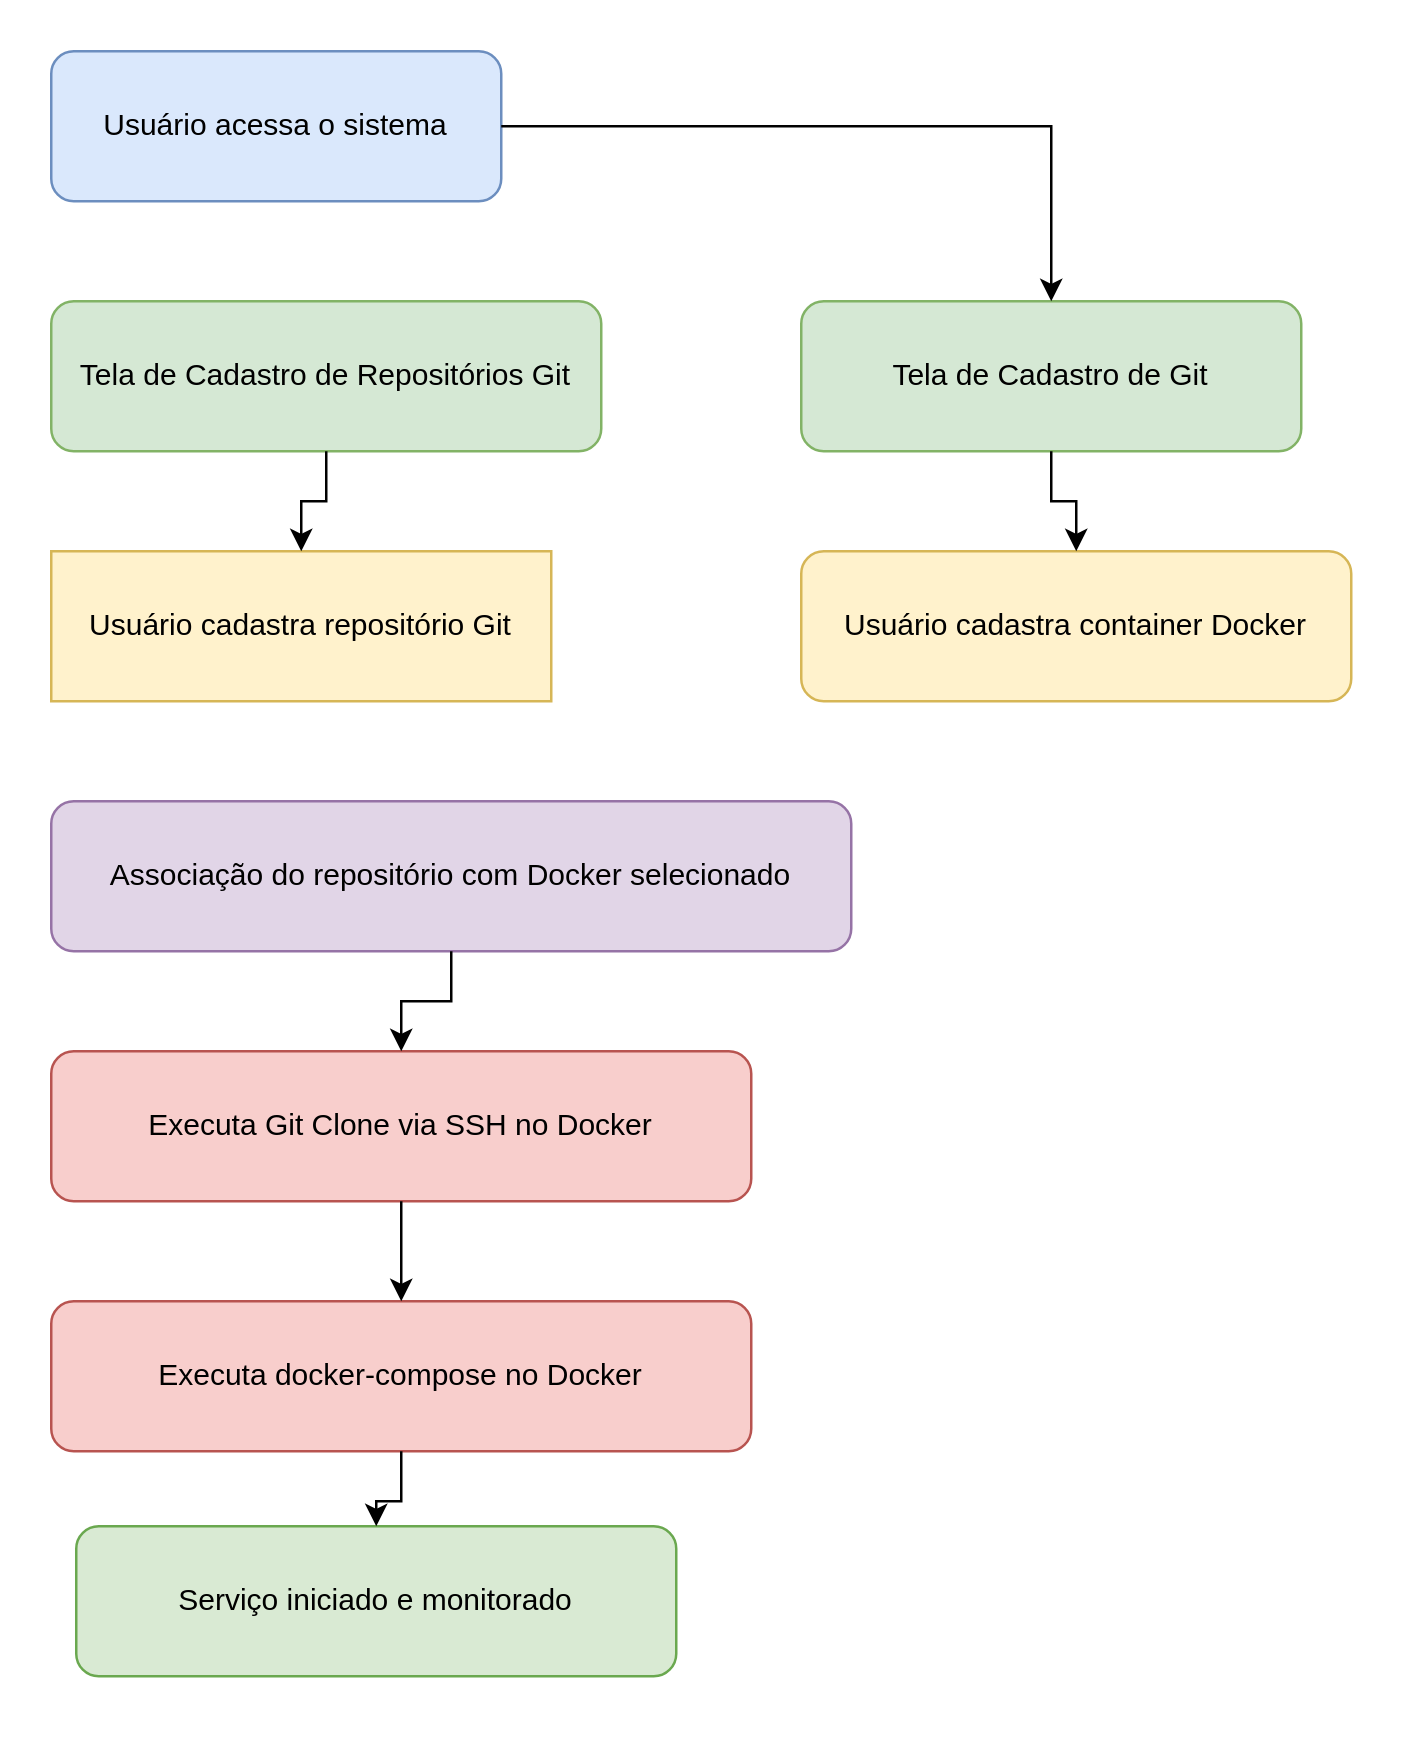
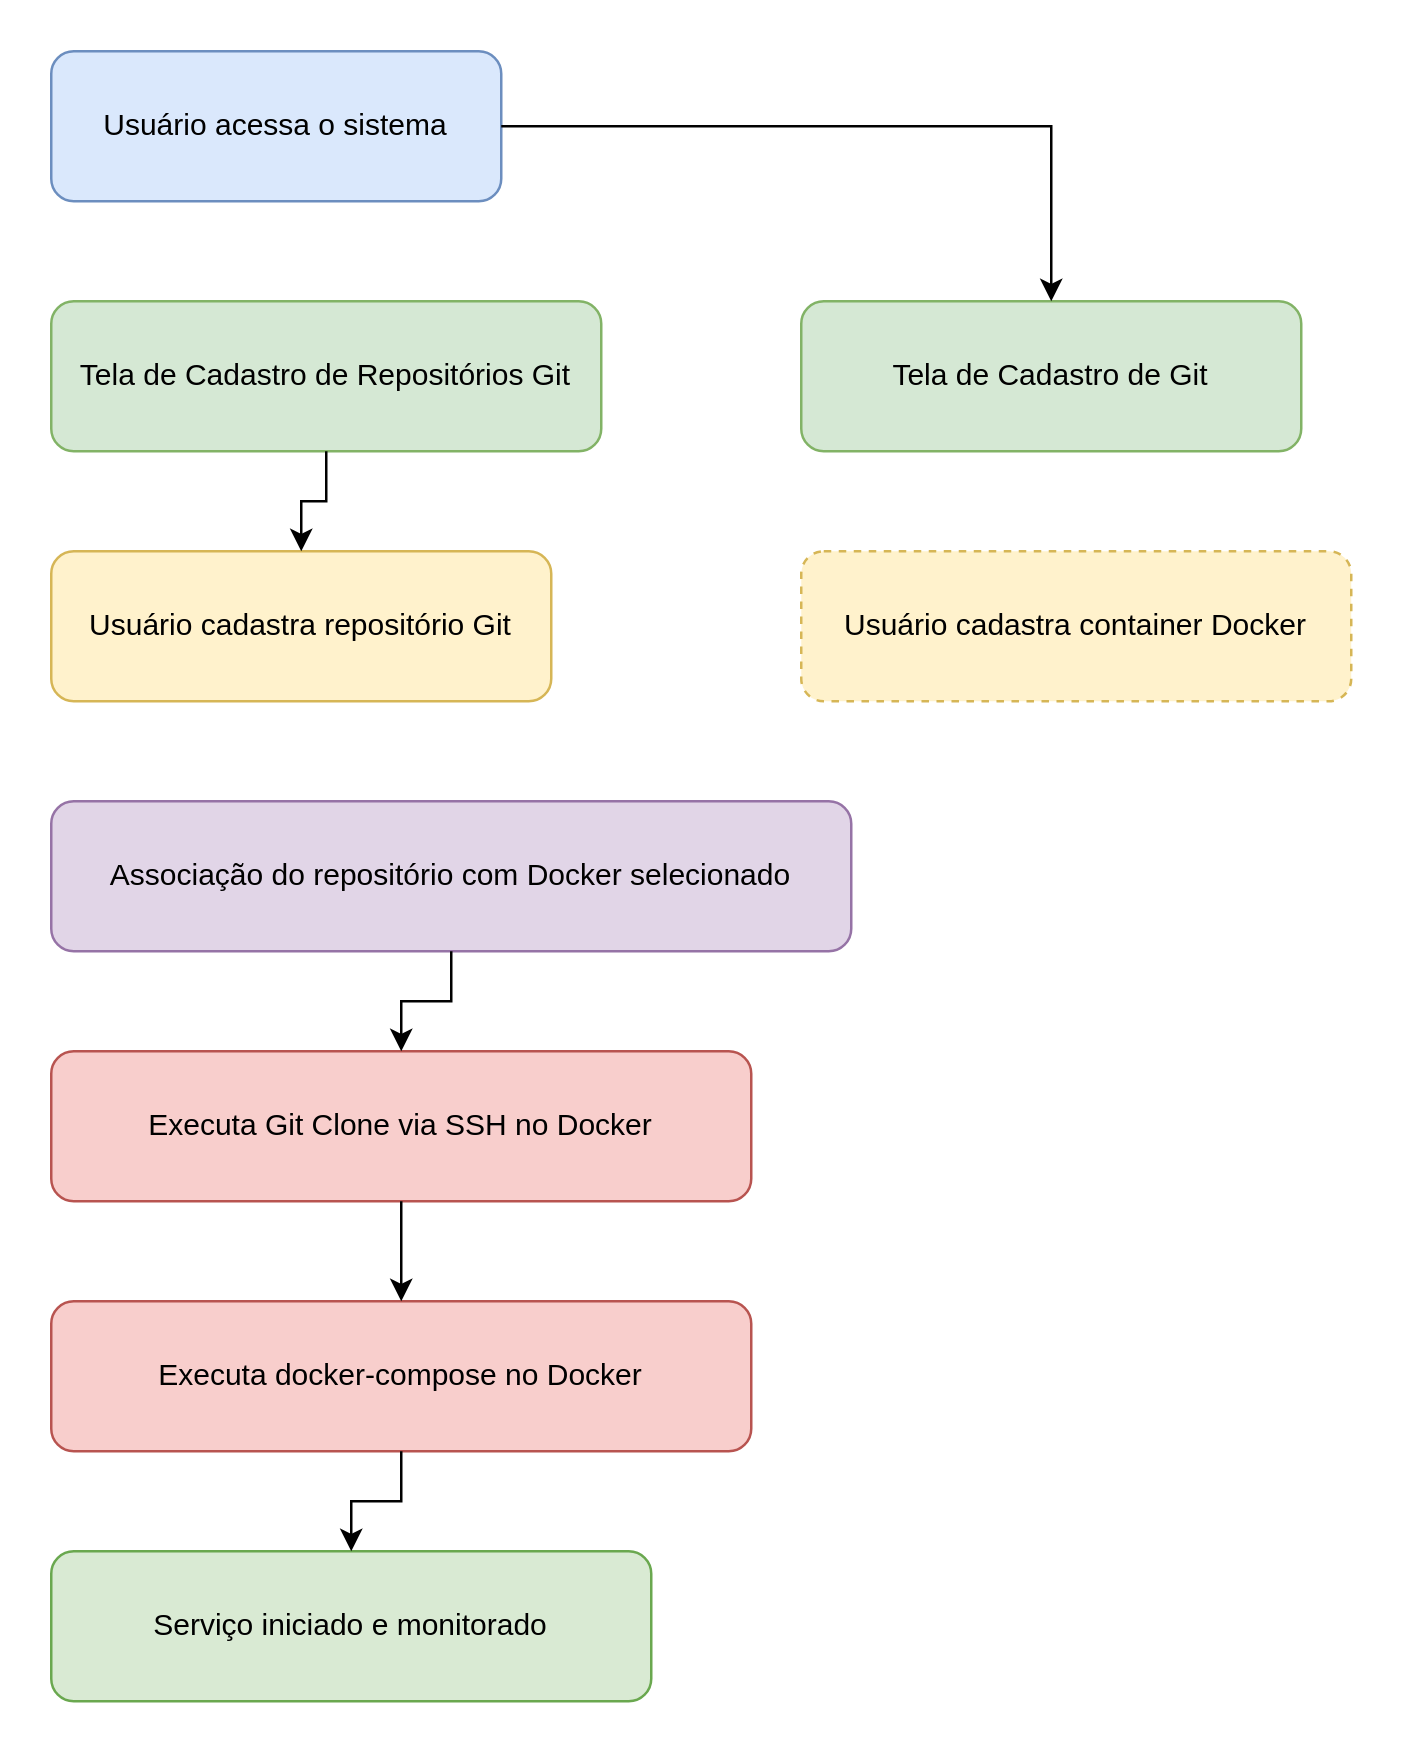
(1055, 501) -> none
(301, 626) -> (301, 626)
(1076, 626) -> (1076, 626)
(376, 1601) -> (351, 1626)
